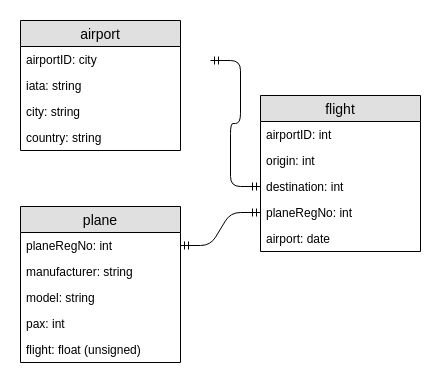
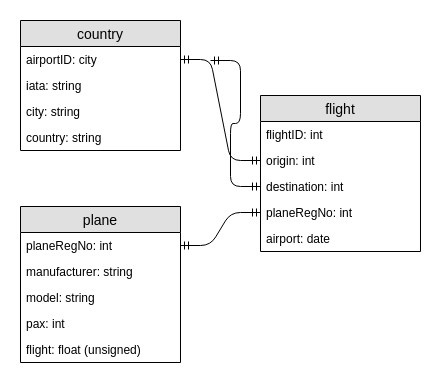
(100, 34) -> (100, 34)
none -> (221, 110)
(307, 135) -> (302, 135)
